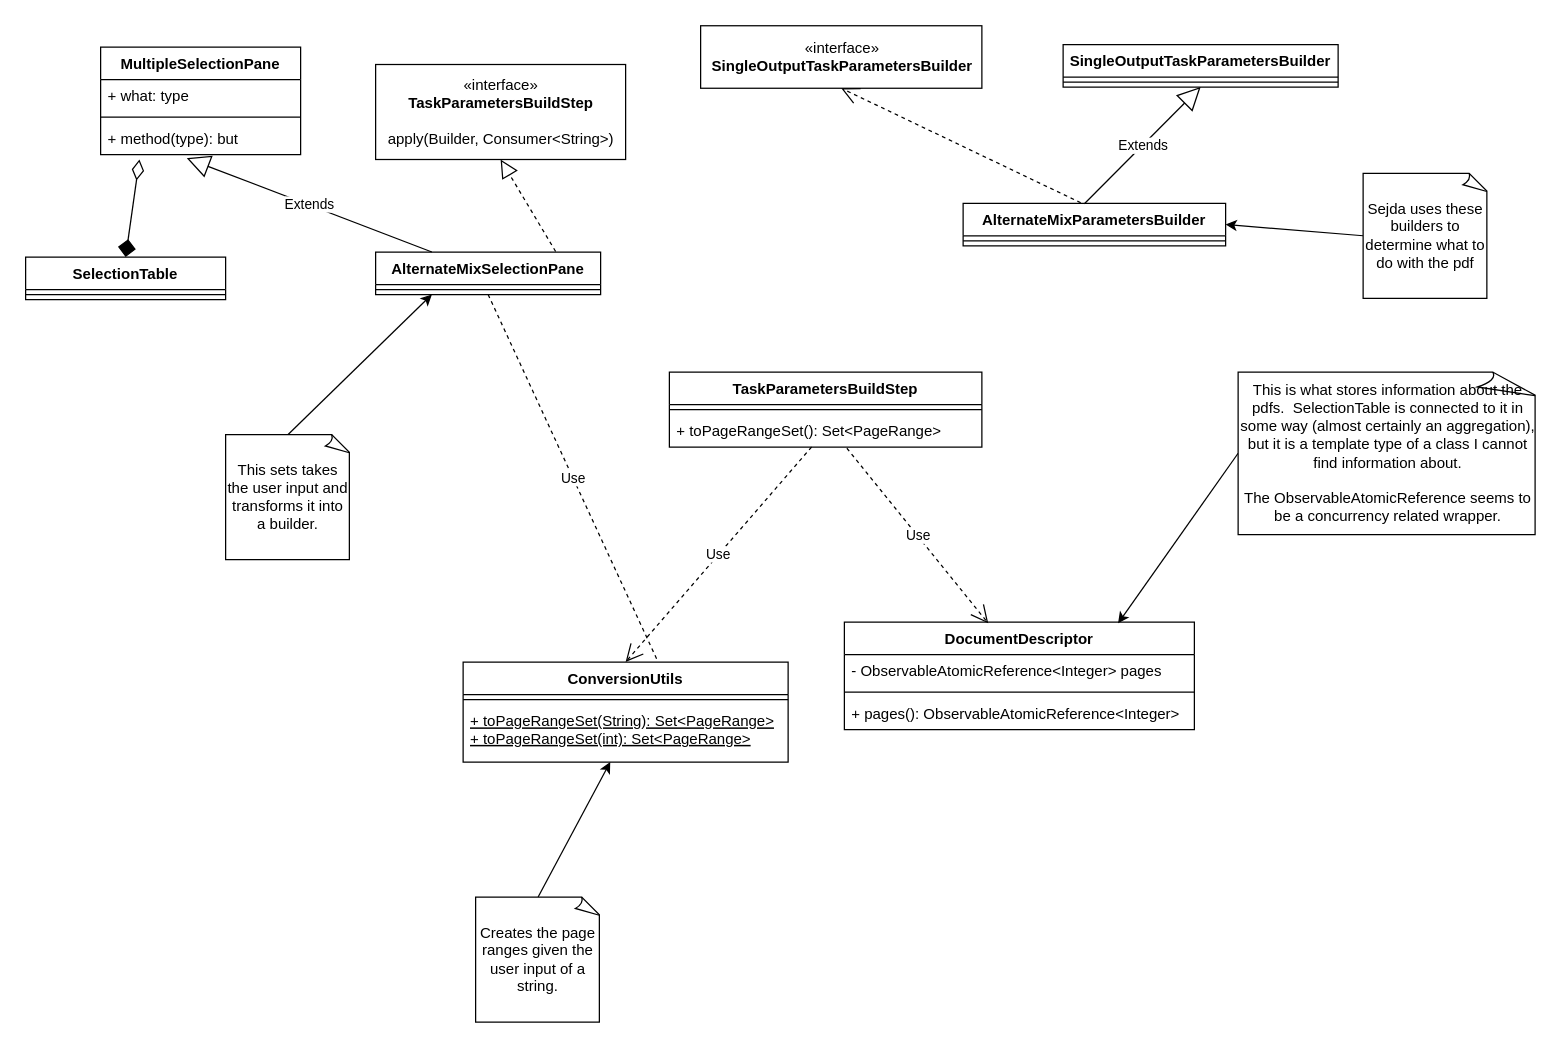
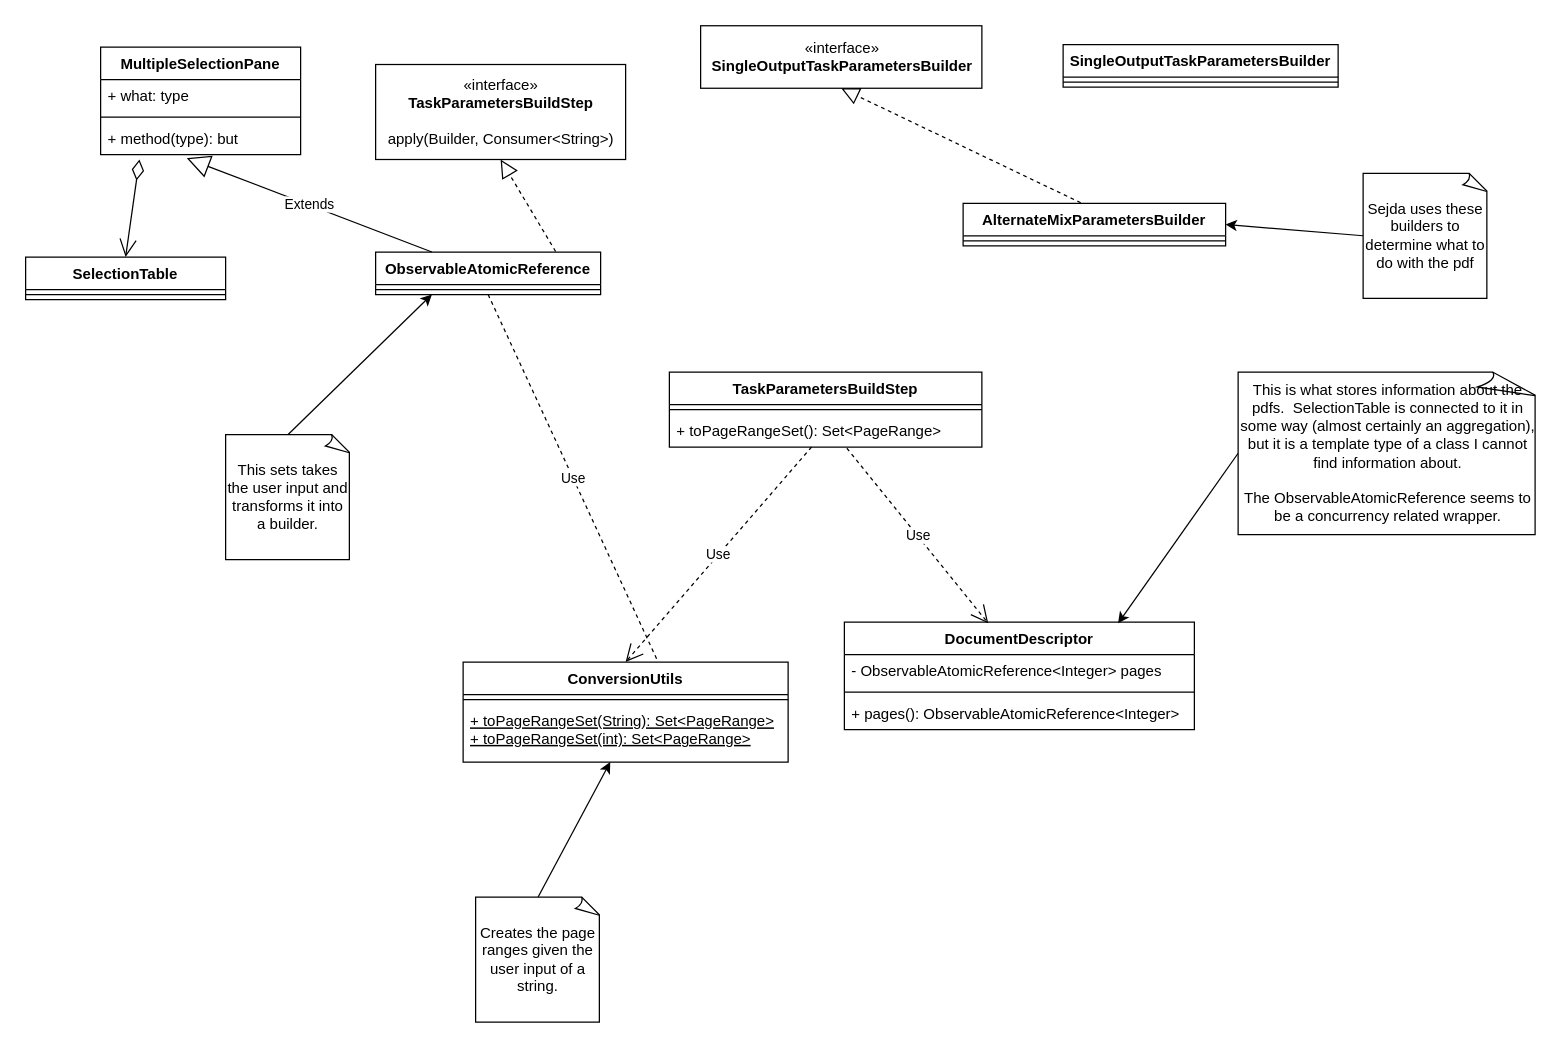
(852, 93) -> (858, 96)
(1135, 153) -> none
(128, 239) -> (127, 246)
(488, 269) -> (488, 269)
